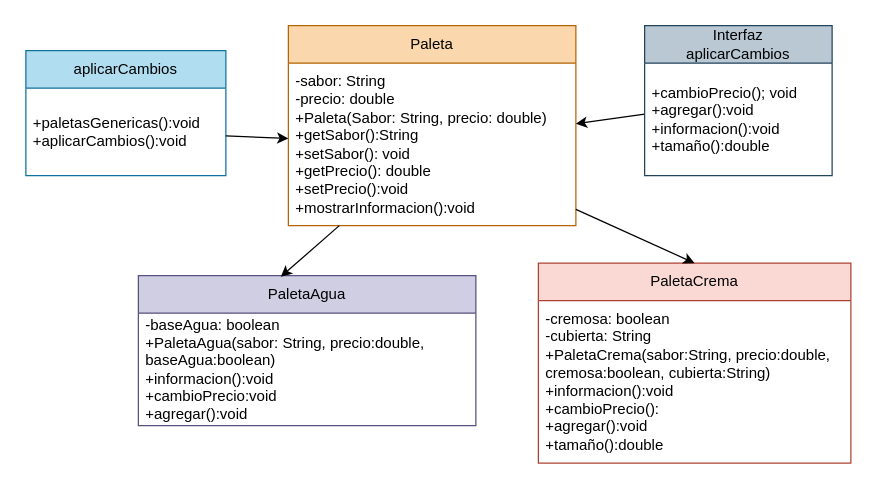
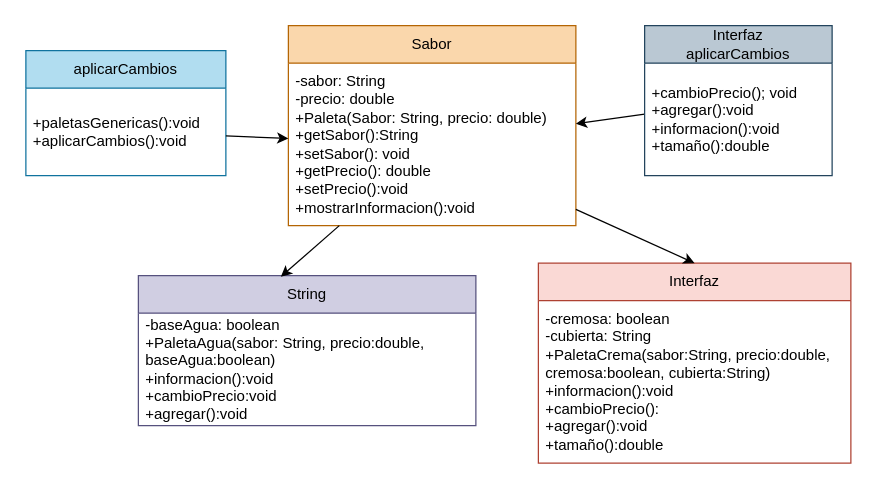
(432, 44) -> (432, 44)
(694, 282) -> (694, 282)
(307, 294) -> (307, 294)
